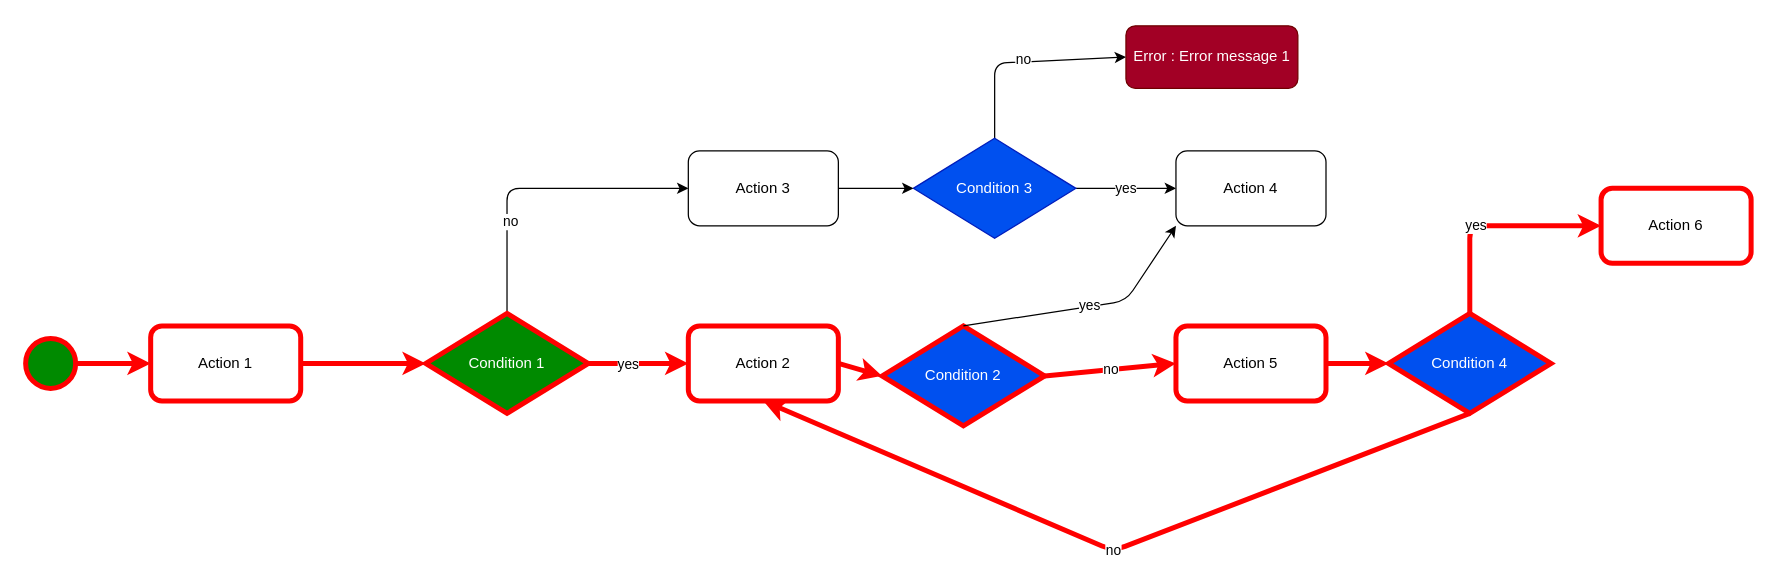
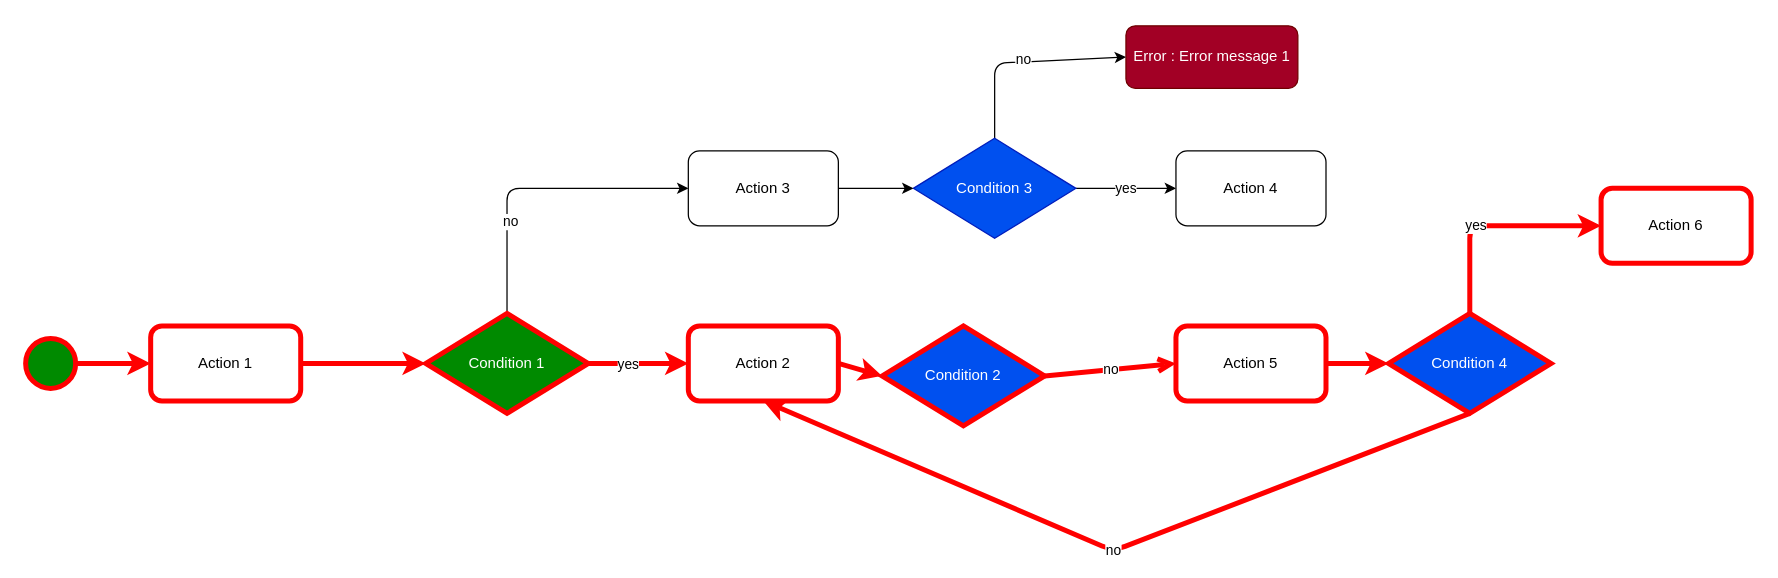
(1082, 307) -> none
(1158, 365) -> (1158, 365)
